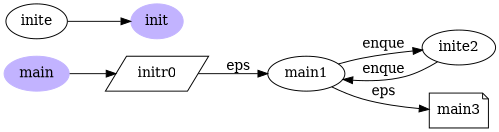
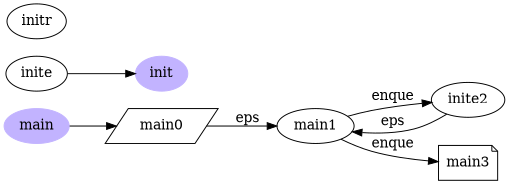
none -> (37, 21)
(384, 69) -> (393, 122)
(157, 74) -> (162, 126)
(384, 92) -> (393, 144)
